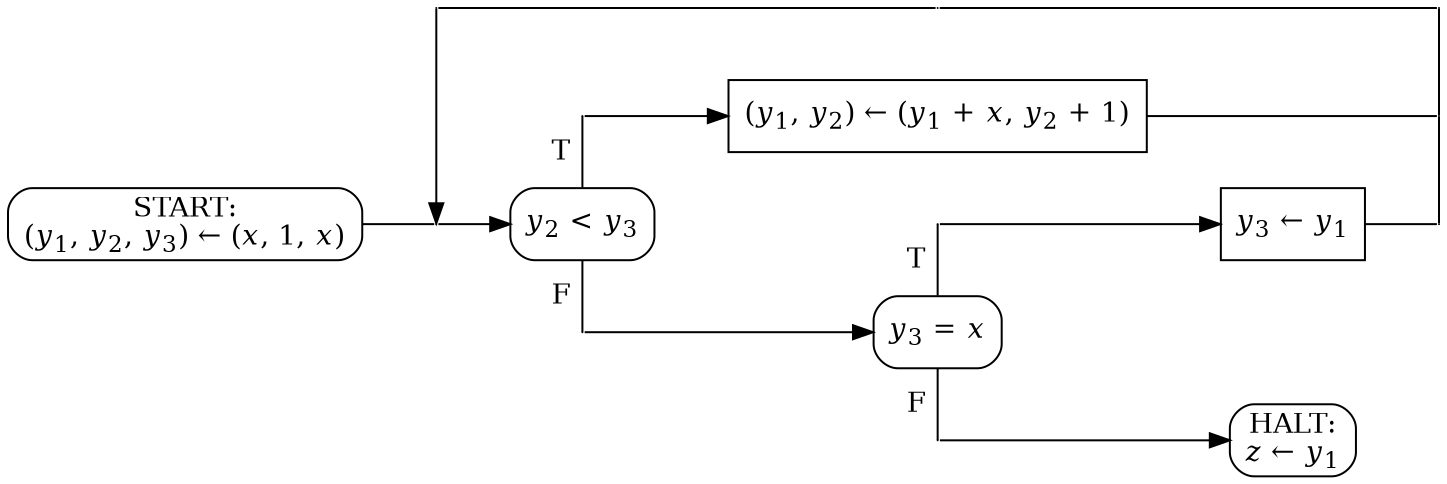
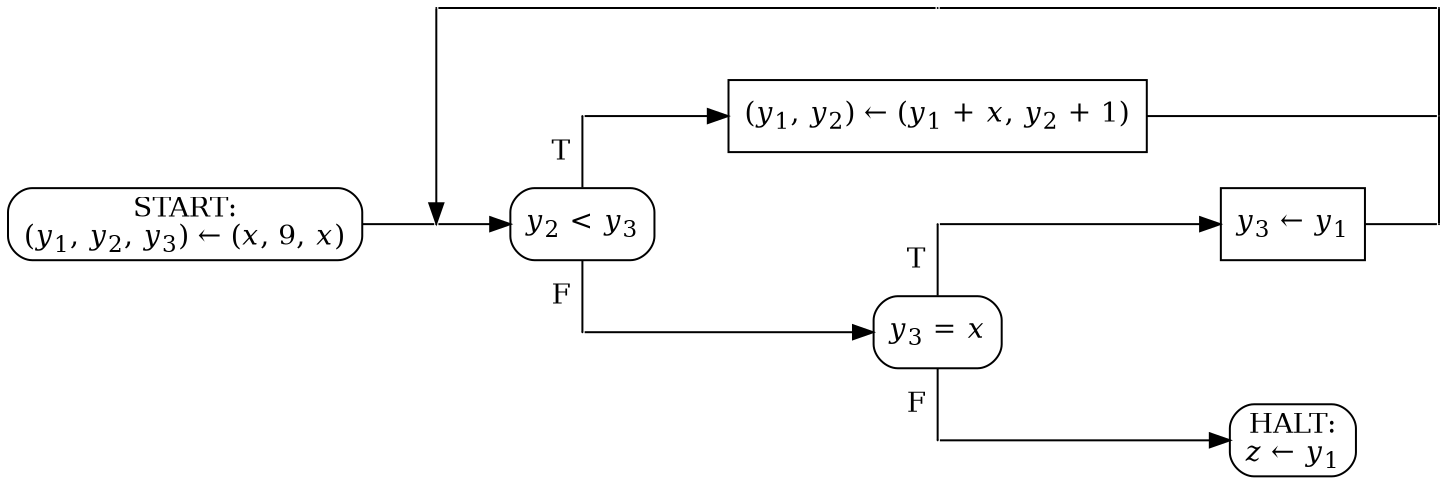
(288, 236) -> (288, 236)
